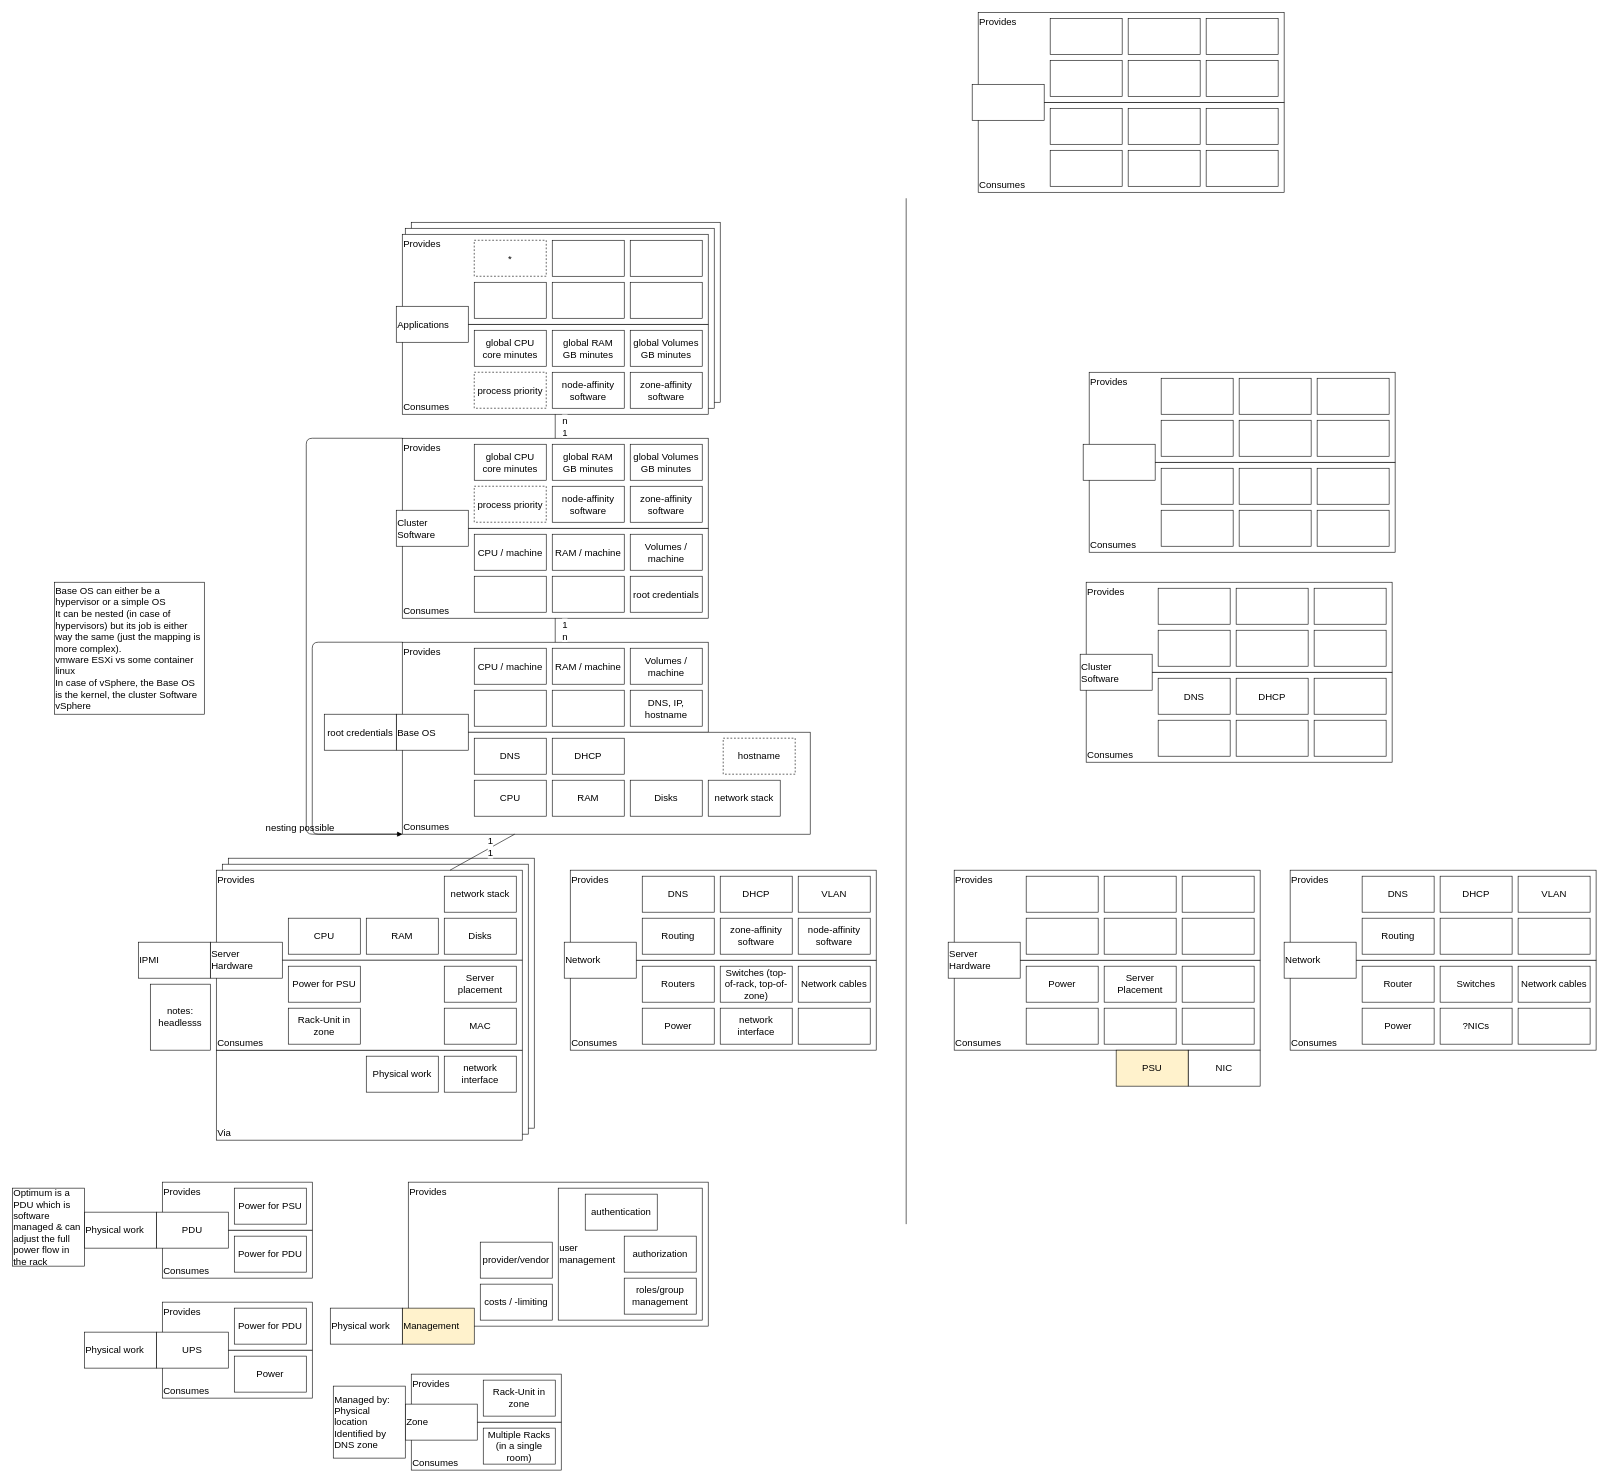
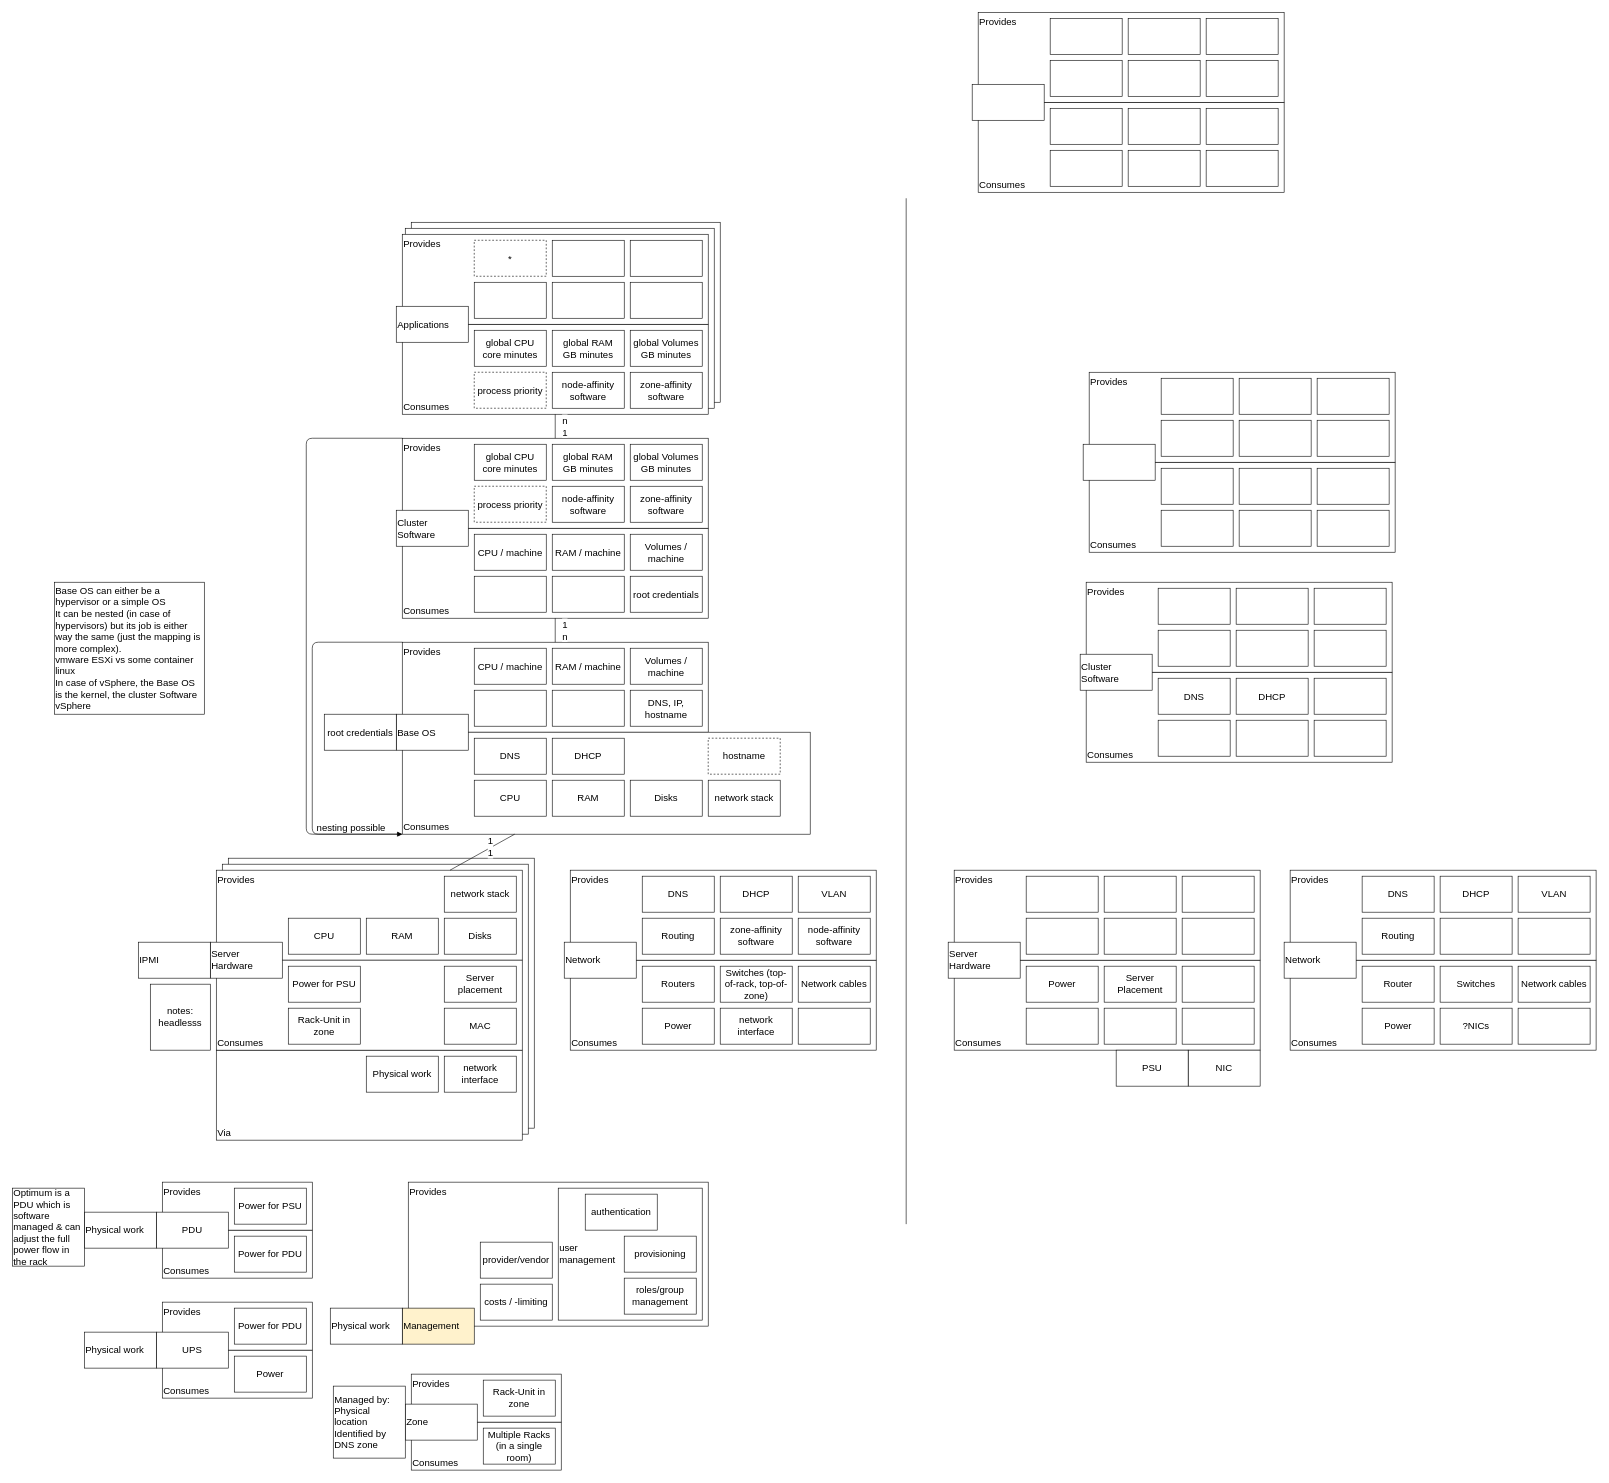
(759, 756) -> (744, 756)
(300, 828) -> (351, 828)
(1152, 1068) -> (1152, 1068)
(660, 1254) -> (660, 1254)
